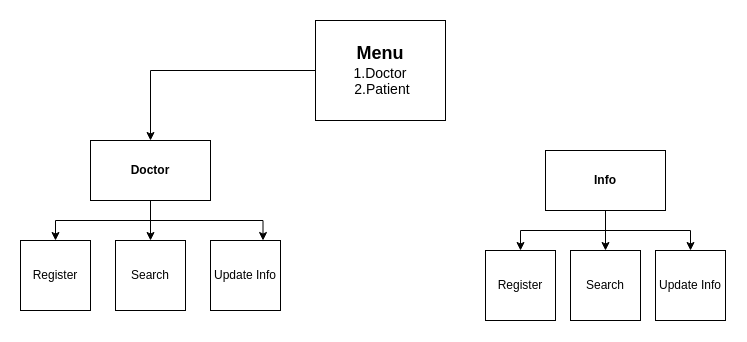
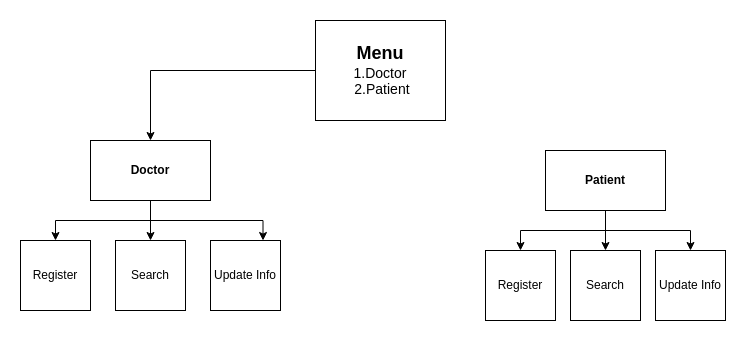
(606, 181) -> (606, 181)
